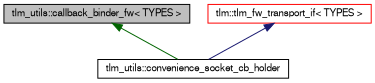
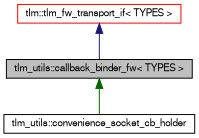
(237, 44) -> (99, 46)
